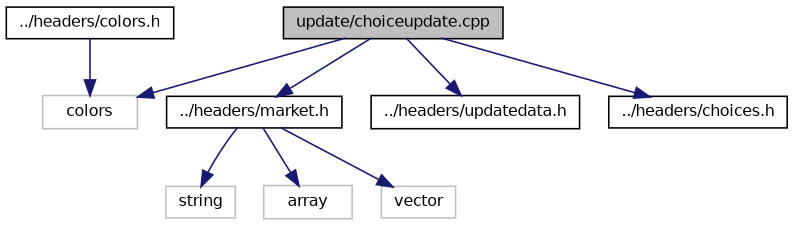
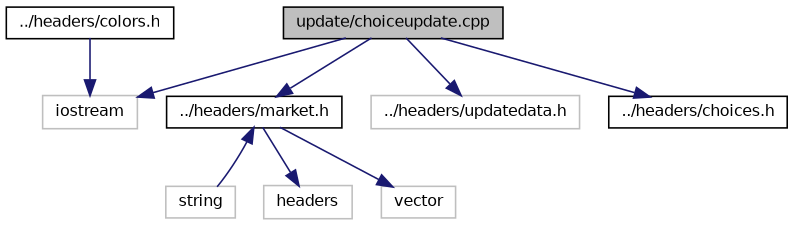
(90, 112) -> (90, 112)
(475, 112) -> (475, 112)
(222, 149) -> (233, 165)
(308, 202) -> (308, 202)
